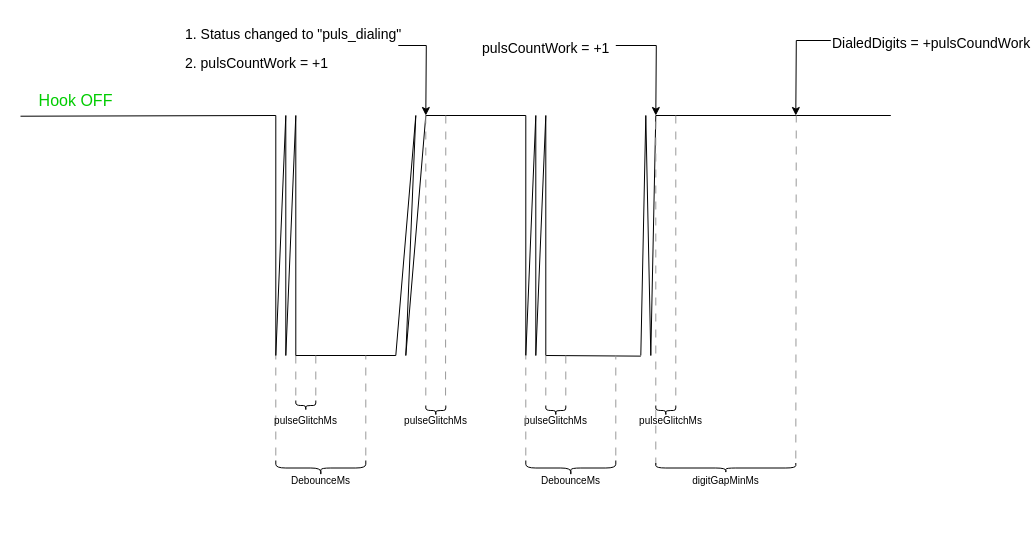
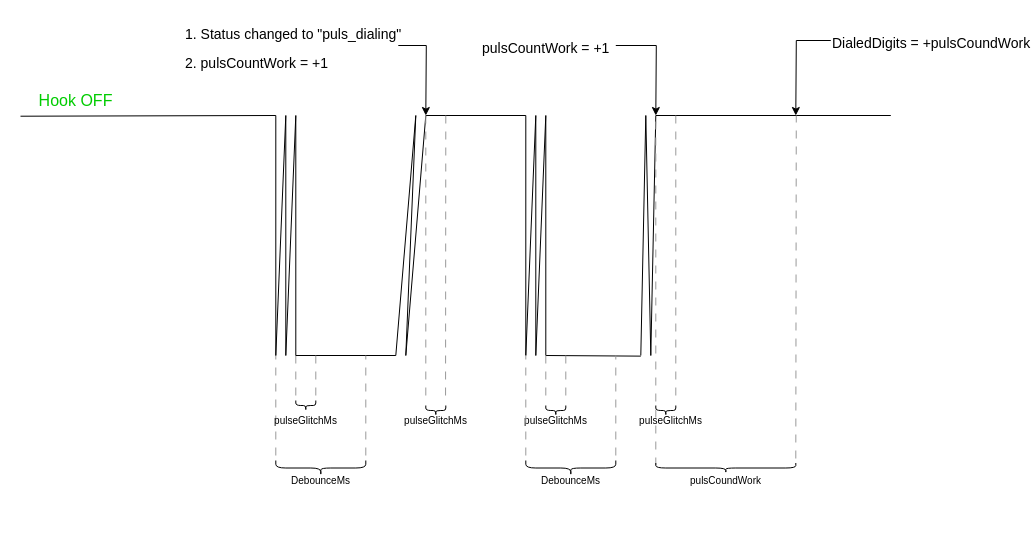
(726, 481) -> (726, 481)
